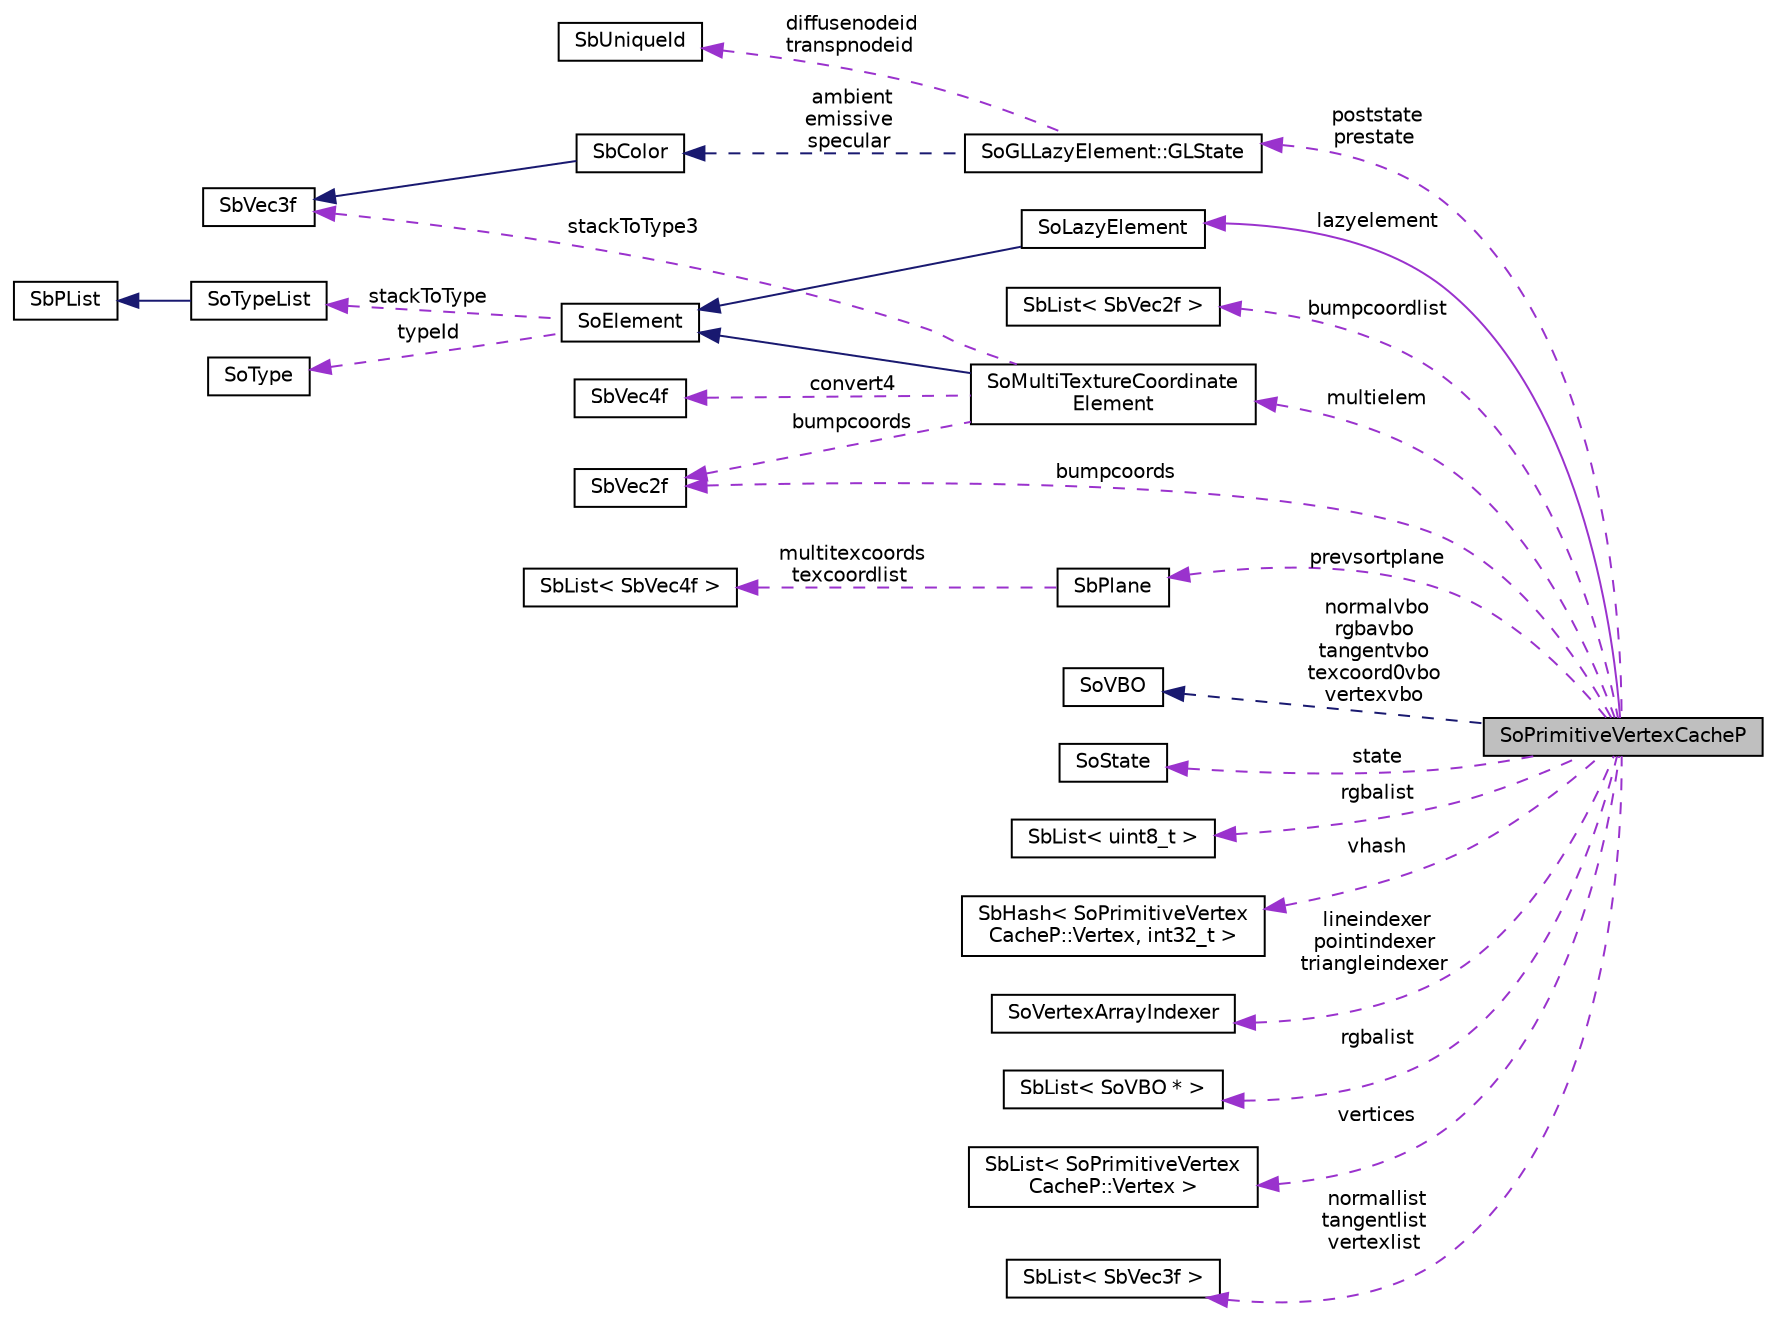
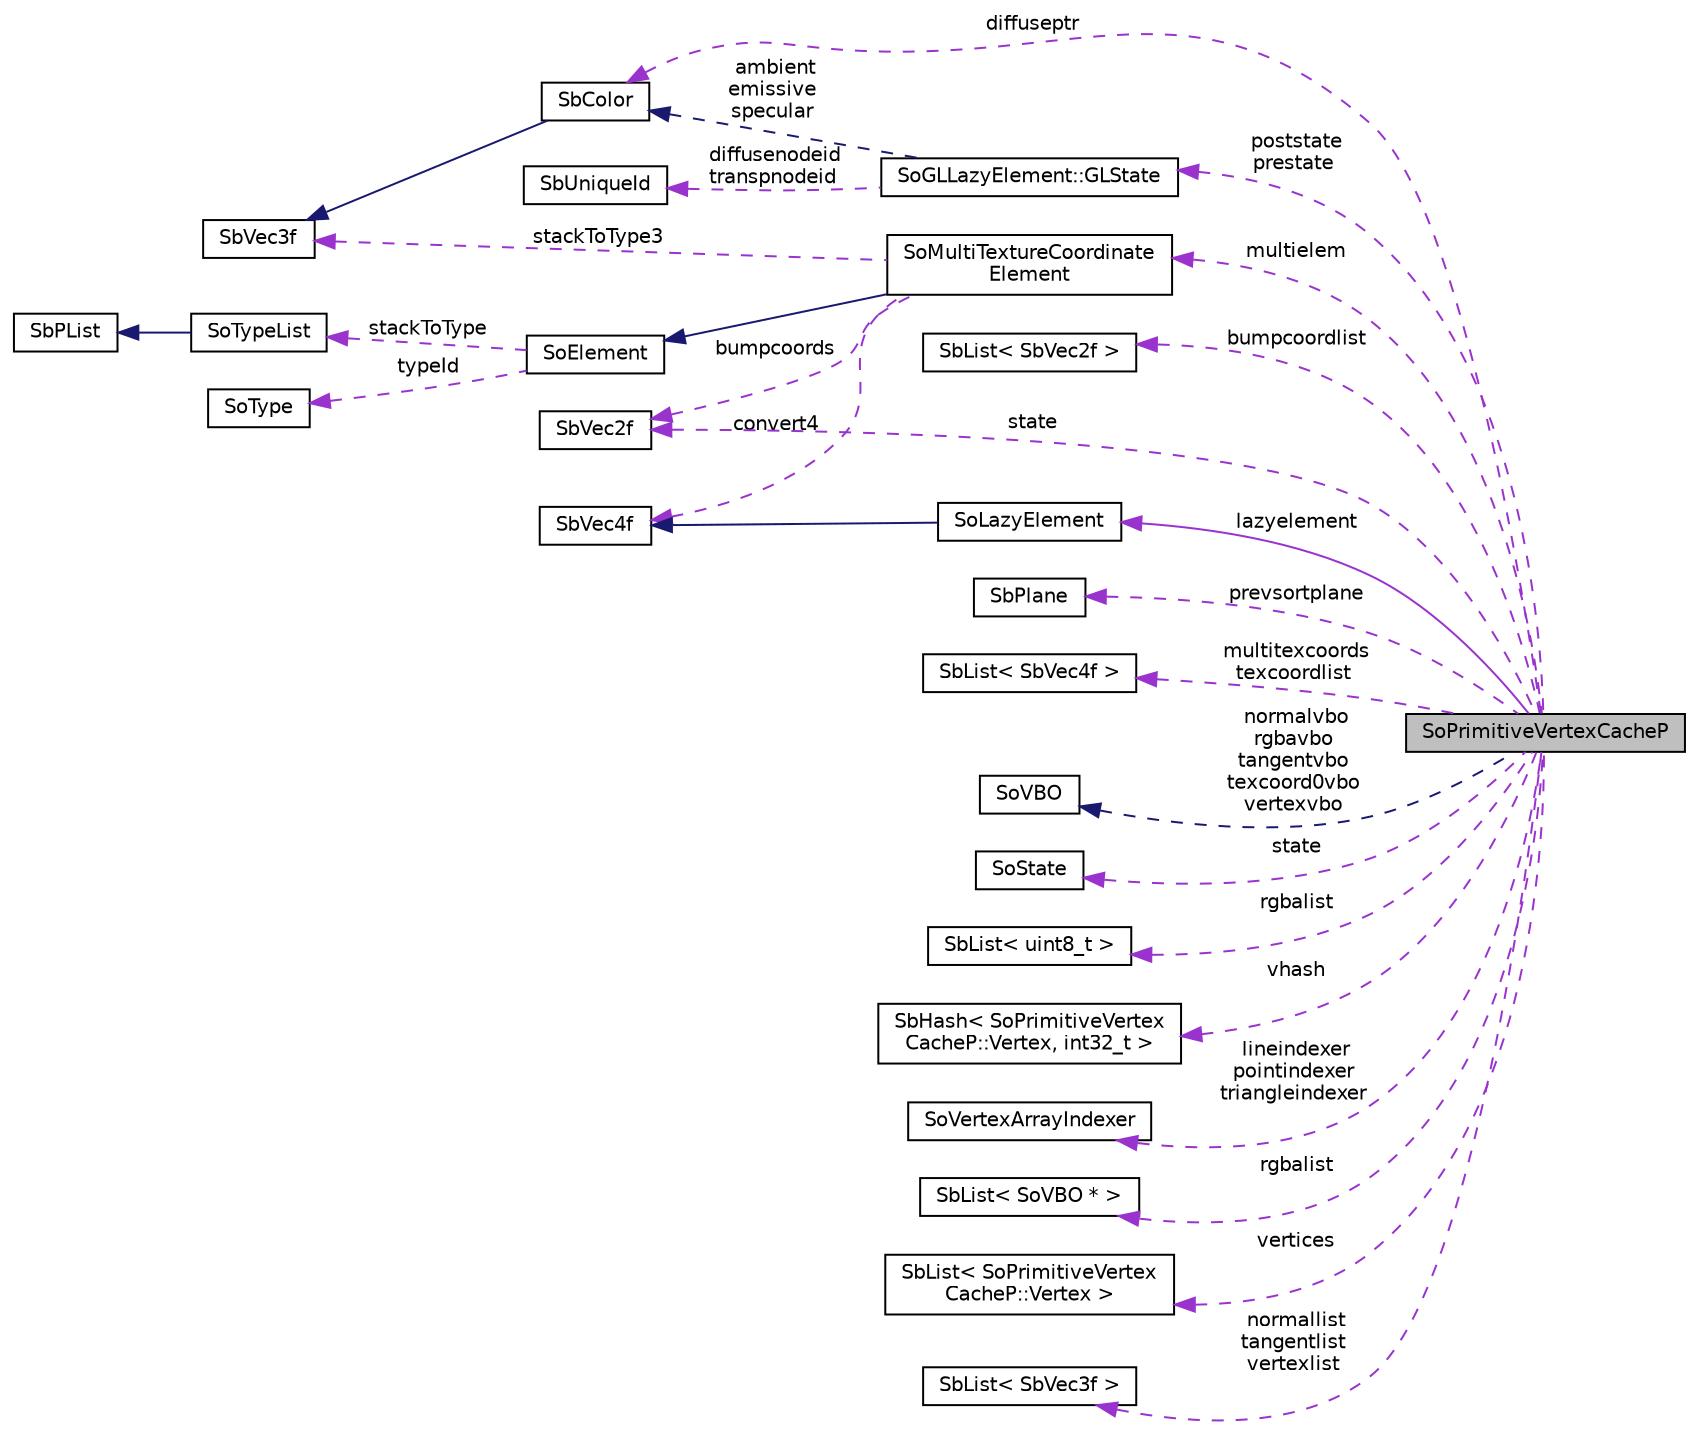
none -> (1316, 84)
(870, 276) -> (805, 524)
(1113, 473) -> (1030, 423)
(907, 588) -> (1307, 692)
